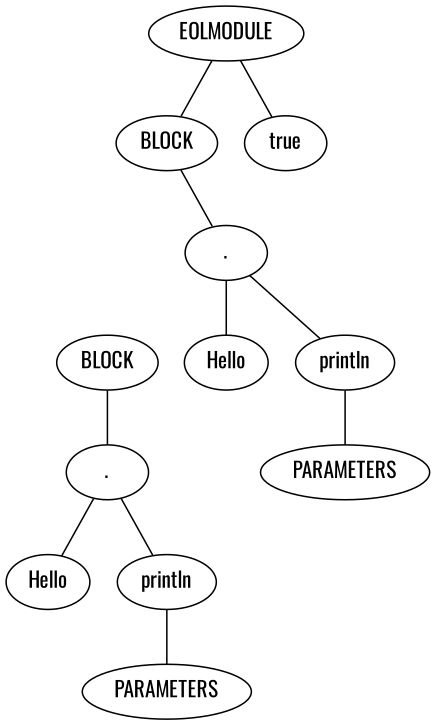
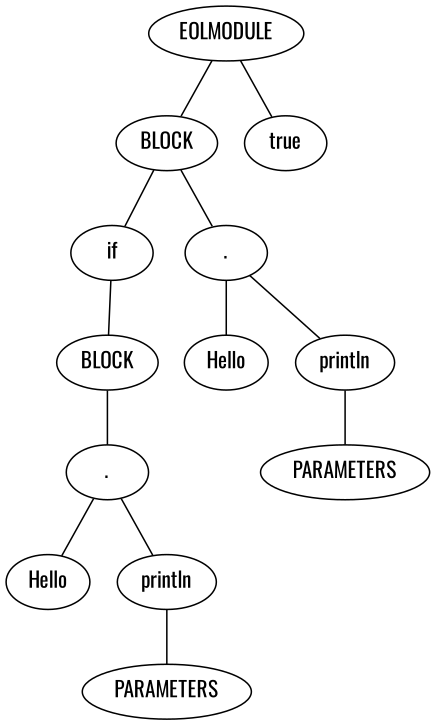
none -> (112, 253)
